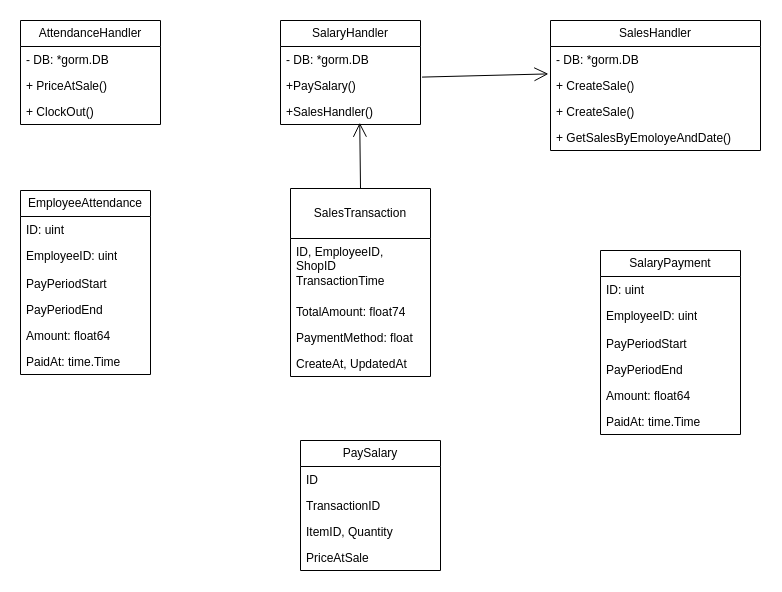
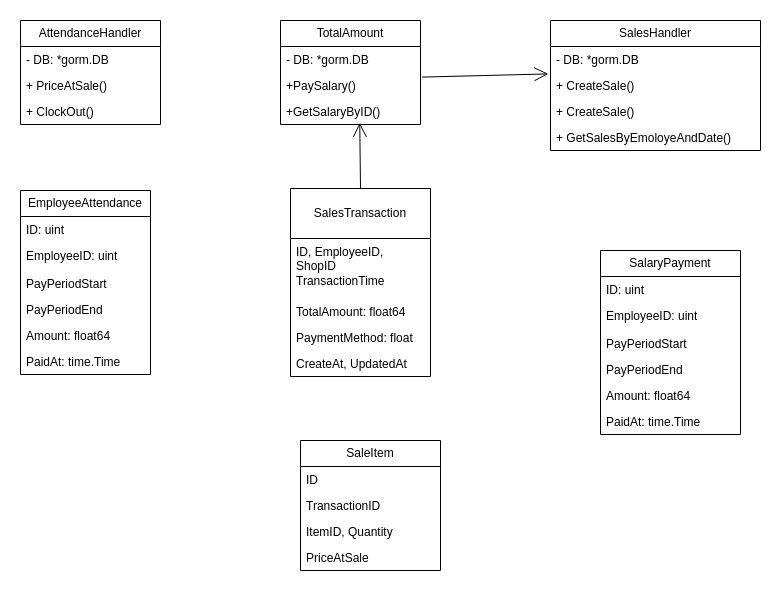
(351, 34) -> (351, 34)
(334, 113) -> (339, 113)
(357, 313) -> (357, 313)
(371, 454) -> (371, 454)
